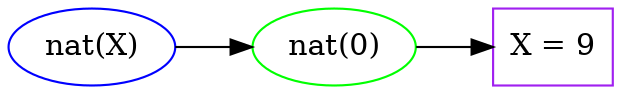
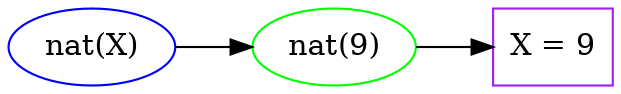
(334, 47) -> (334, 47)
